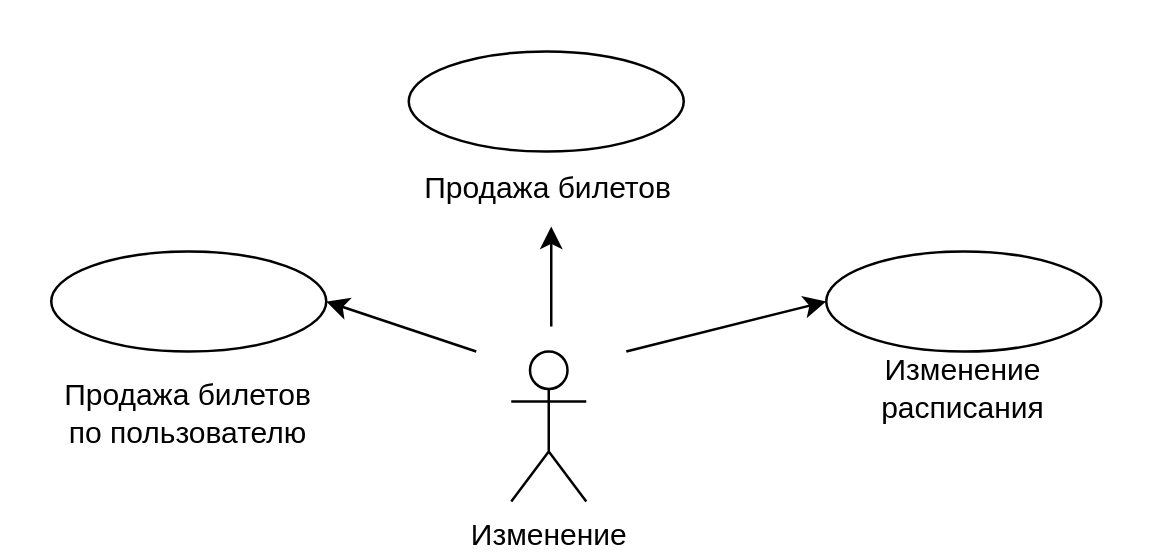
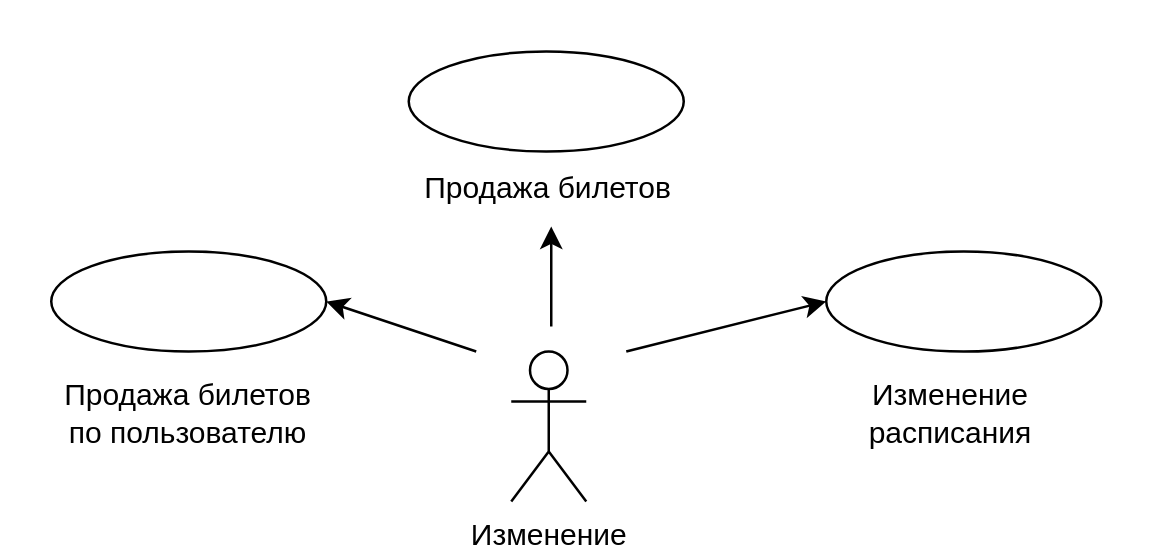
(964, 389) -> (951, 414)
